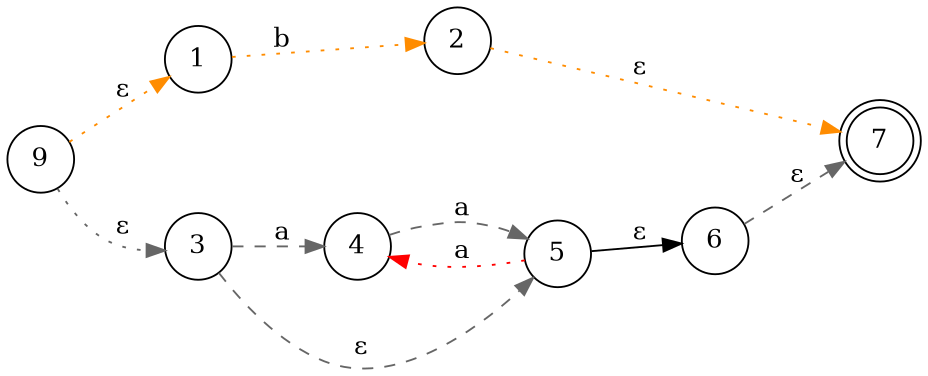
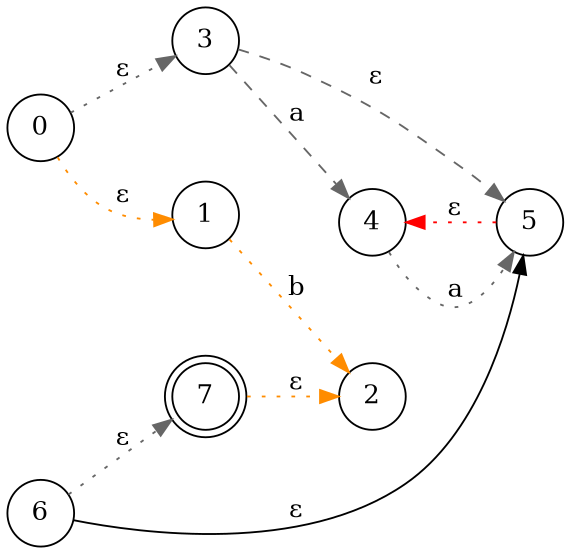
(656, 88) -> (283, 396)
(41, 159) -> (41, 128)
(786, 198) -> (113, 463)
(450, 223) -> (443, 305)
(627, 248) -> (363, 507)
(458, 251) -> (451, 208)
